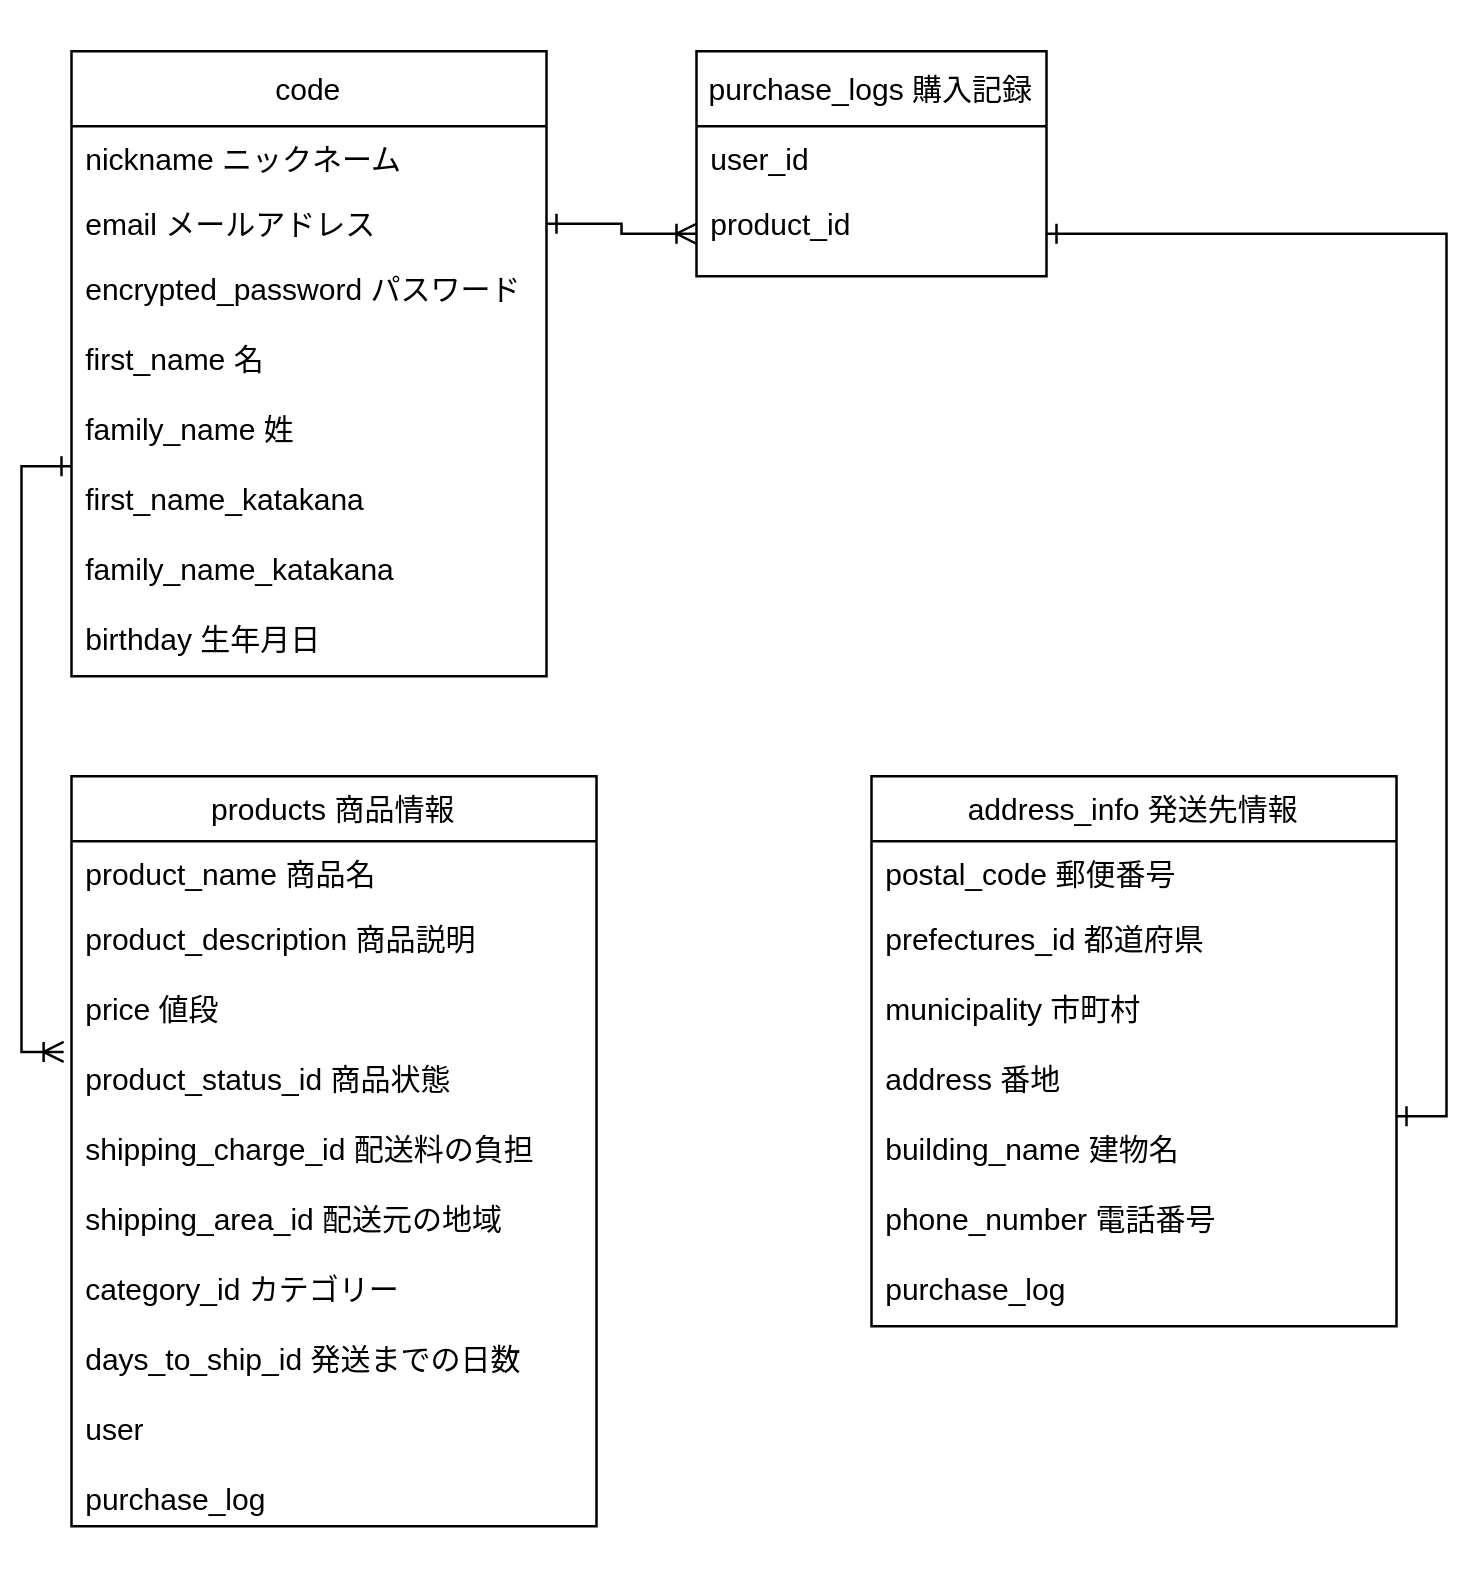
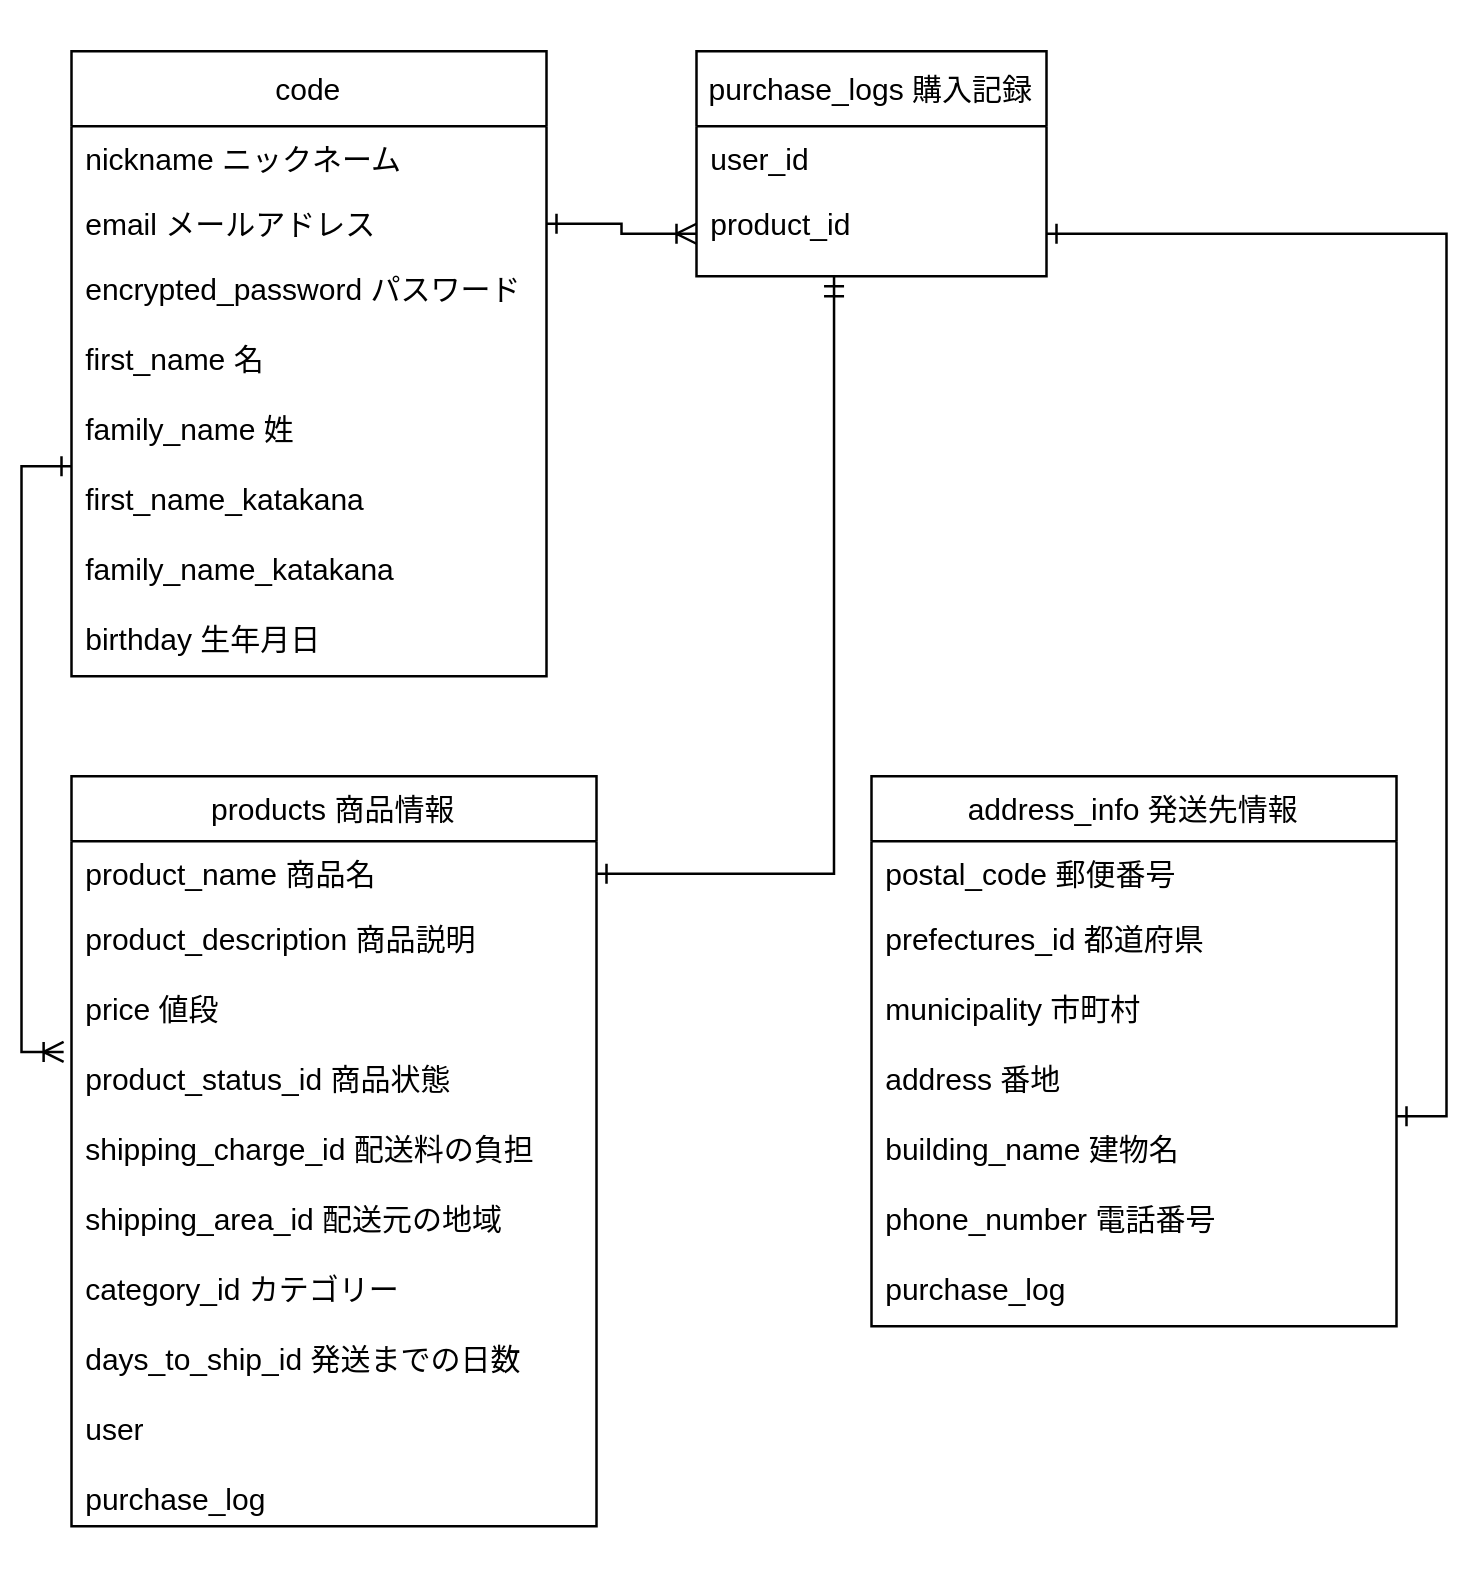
none -> (834, 792)
